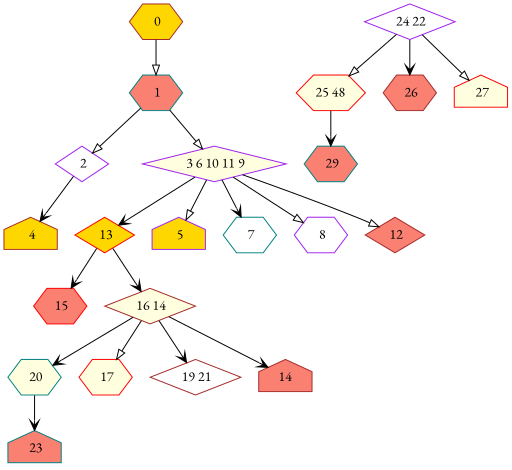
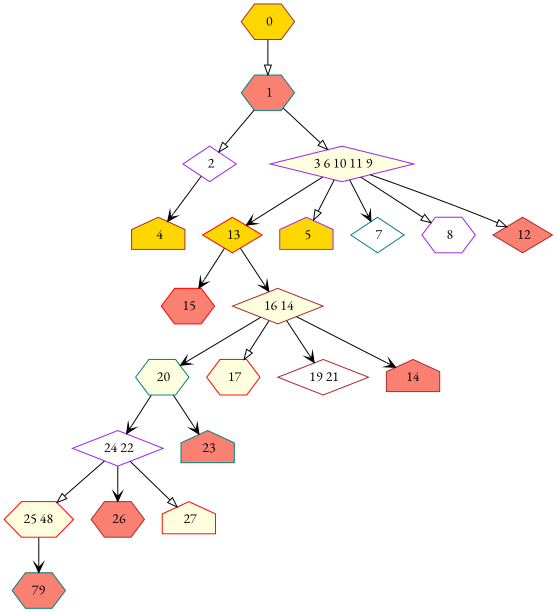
(331, 164) -> (39, 591)
(250, 235) -> (377, 235)
none -> (142, 410)
